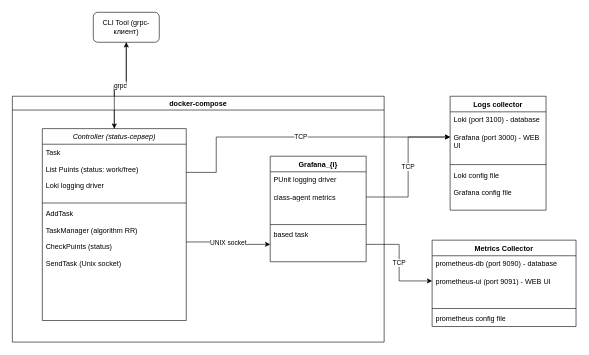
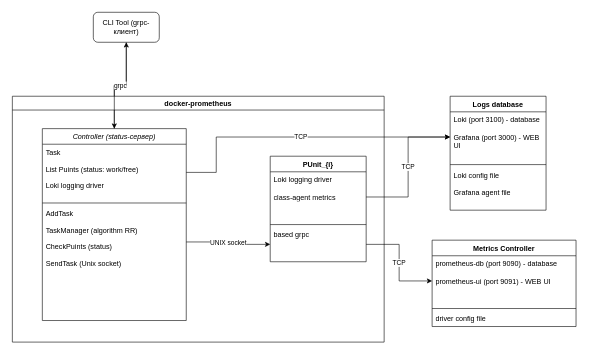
(198, 104) -> (198, 104)
(498, 105) -> (498, 105)
(318, 165) -> (318, 165)
(488, 180) -> (486, 180)
(309, 185) -> (309, 185)
(293, 236) -> (293, 236)
(504, 249) -> (504, 249)
(476, 320) -> (467, 320)
